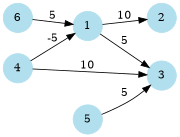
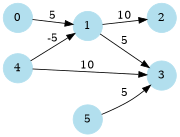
(18, 18) -> (18, 18)
